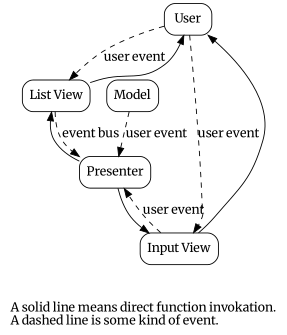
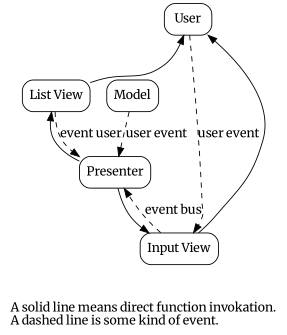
(117, 44) -> none
(91, 134) -> (91, 134)
(174, 211) -> (174, 211)
